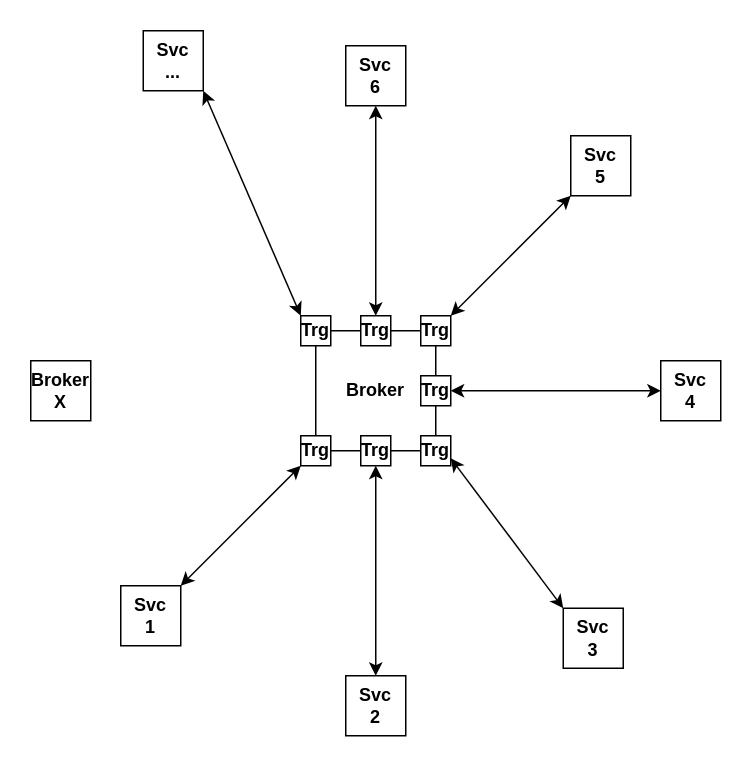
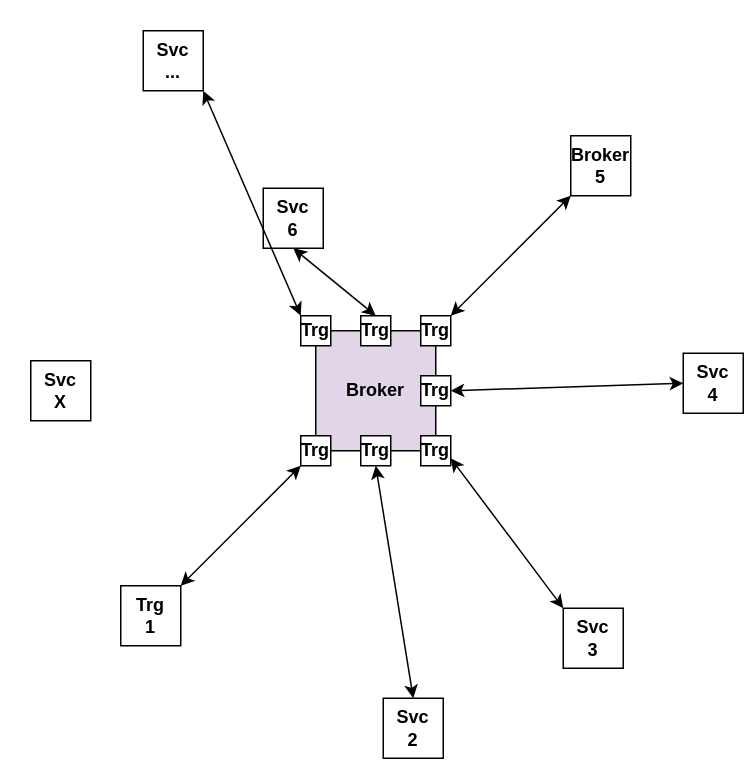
(376, 76) -> (293, 218)
(601, 166) -> (601, 166)
(61, 391) -> (61, 391)
(376, 391) -> (376, 391)
(691, 391) -> (713, 383)
(151, 616) -> (151, 616)
(376, 706) -> (413, 728)
